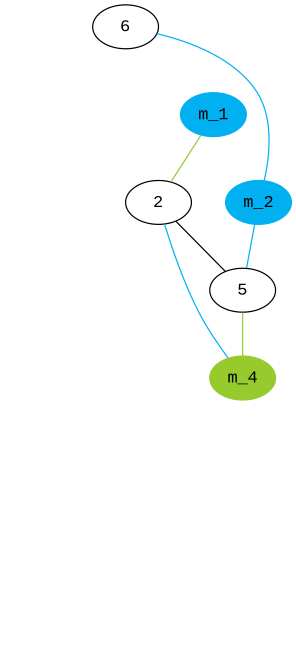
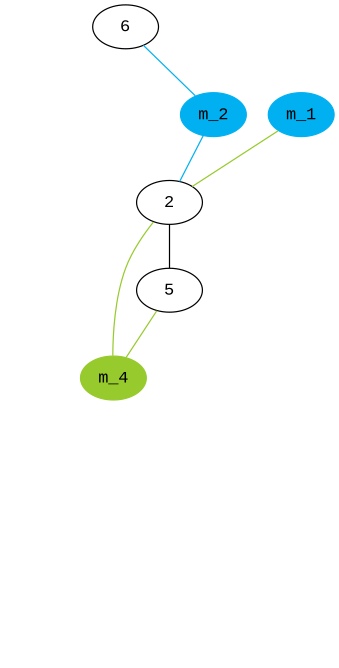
(251, 246) -> (191, 159)
(190, 294) -> (121, 285)
